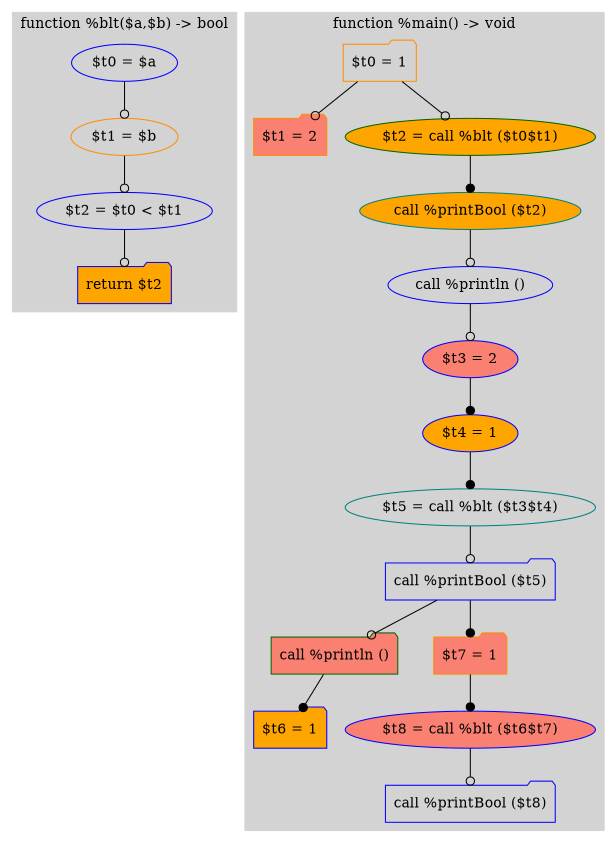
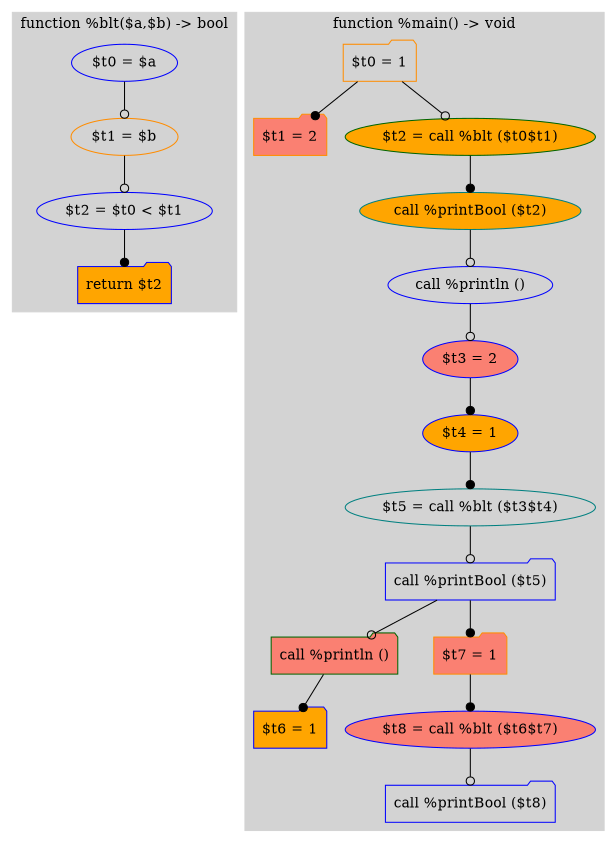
(338, 97) -> (338, 97)
(125, 244) -> (125, 244)
